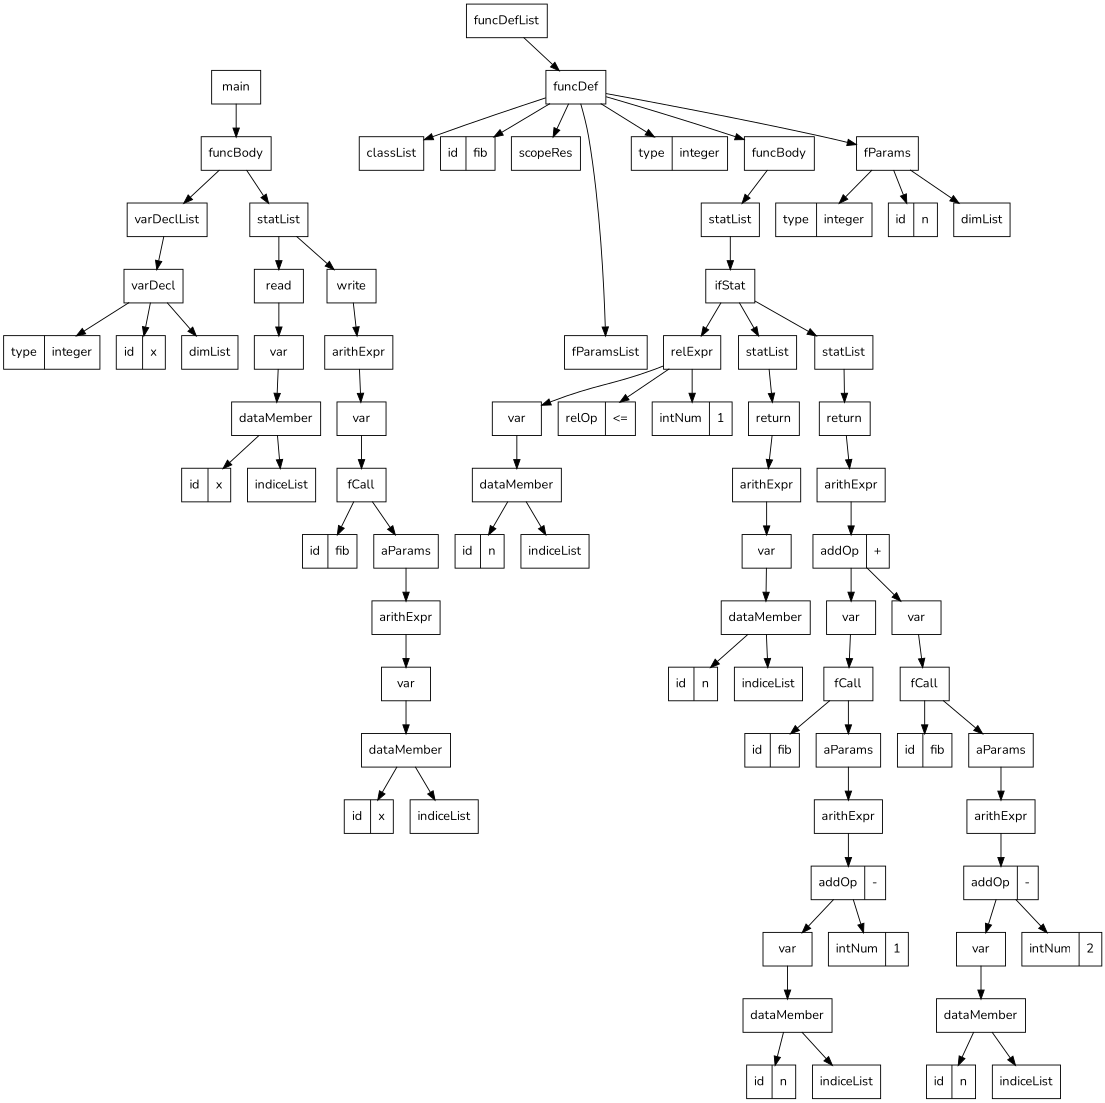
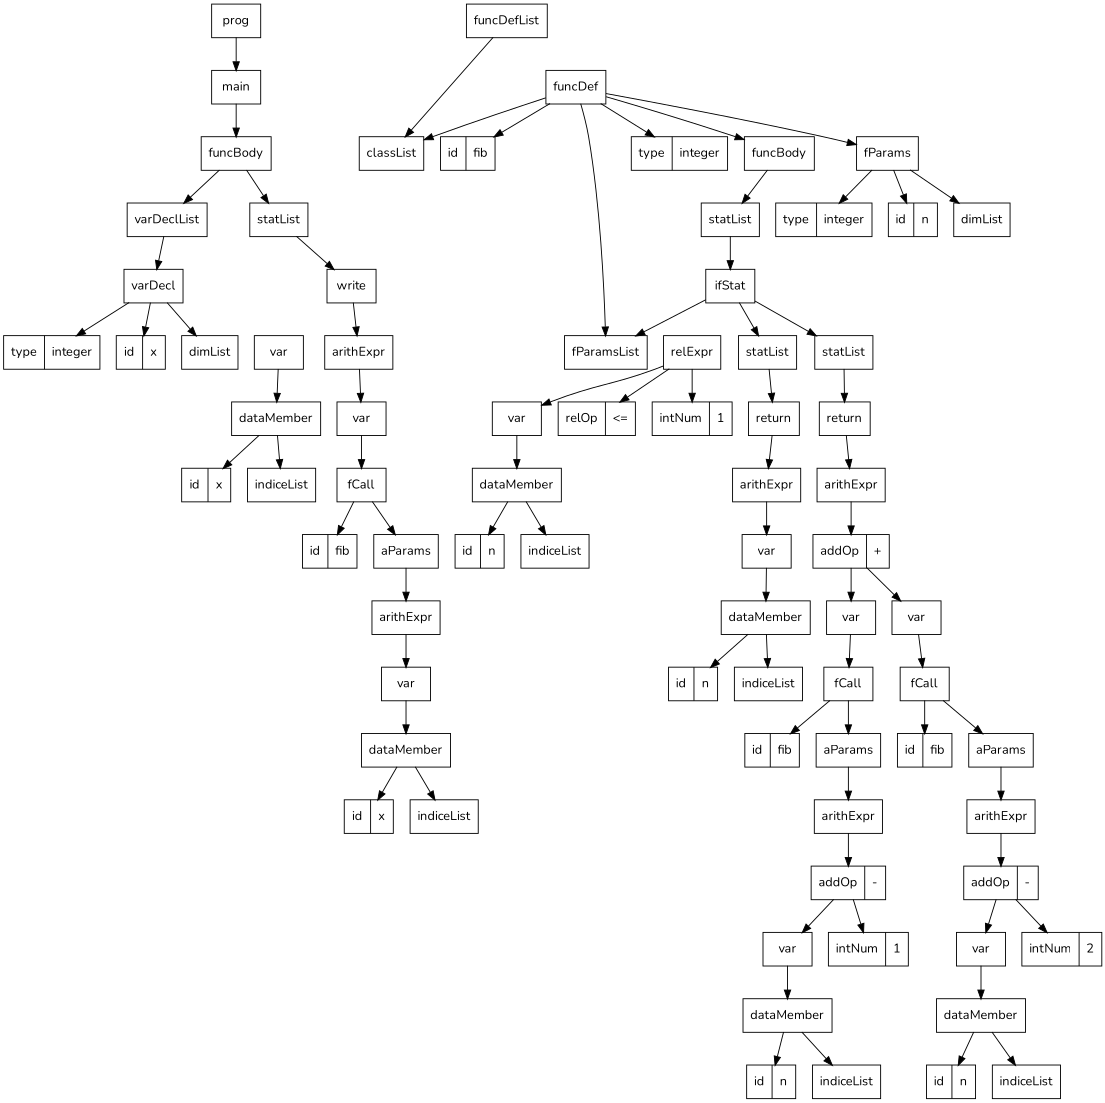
none -> (236, 21)
(538, 51) -> (452, 84)
(546, 154) -> none
(279, 286) -> none
(714, 315) -> (675, 316)
